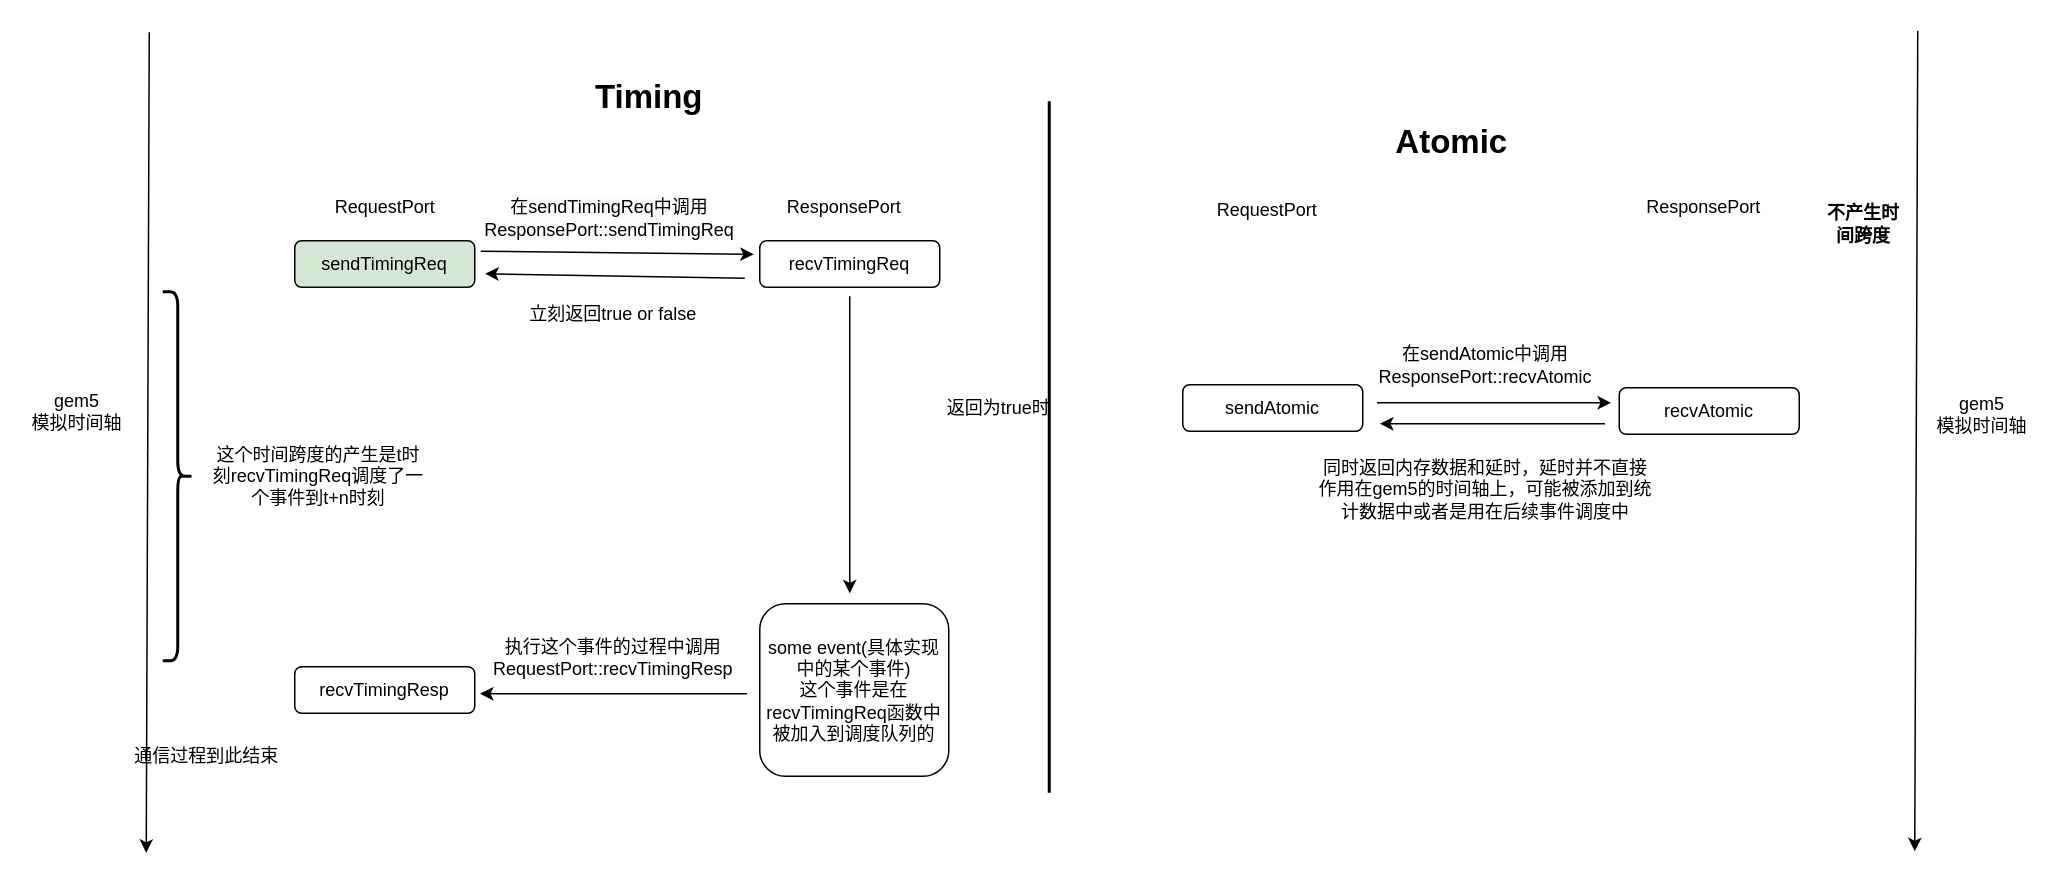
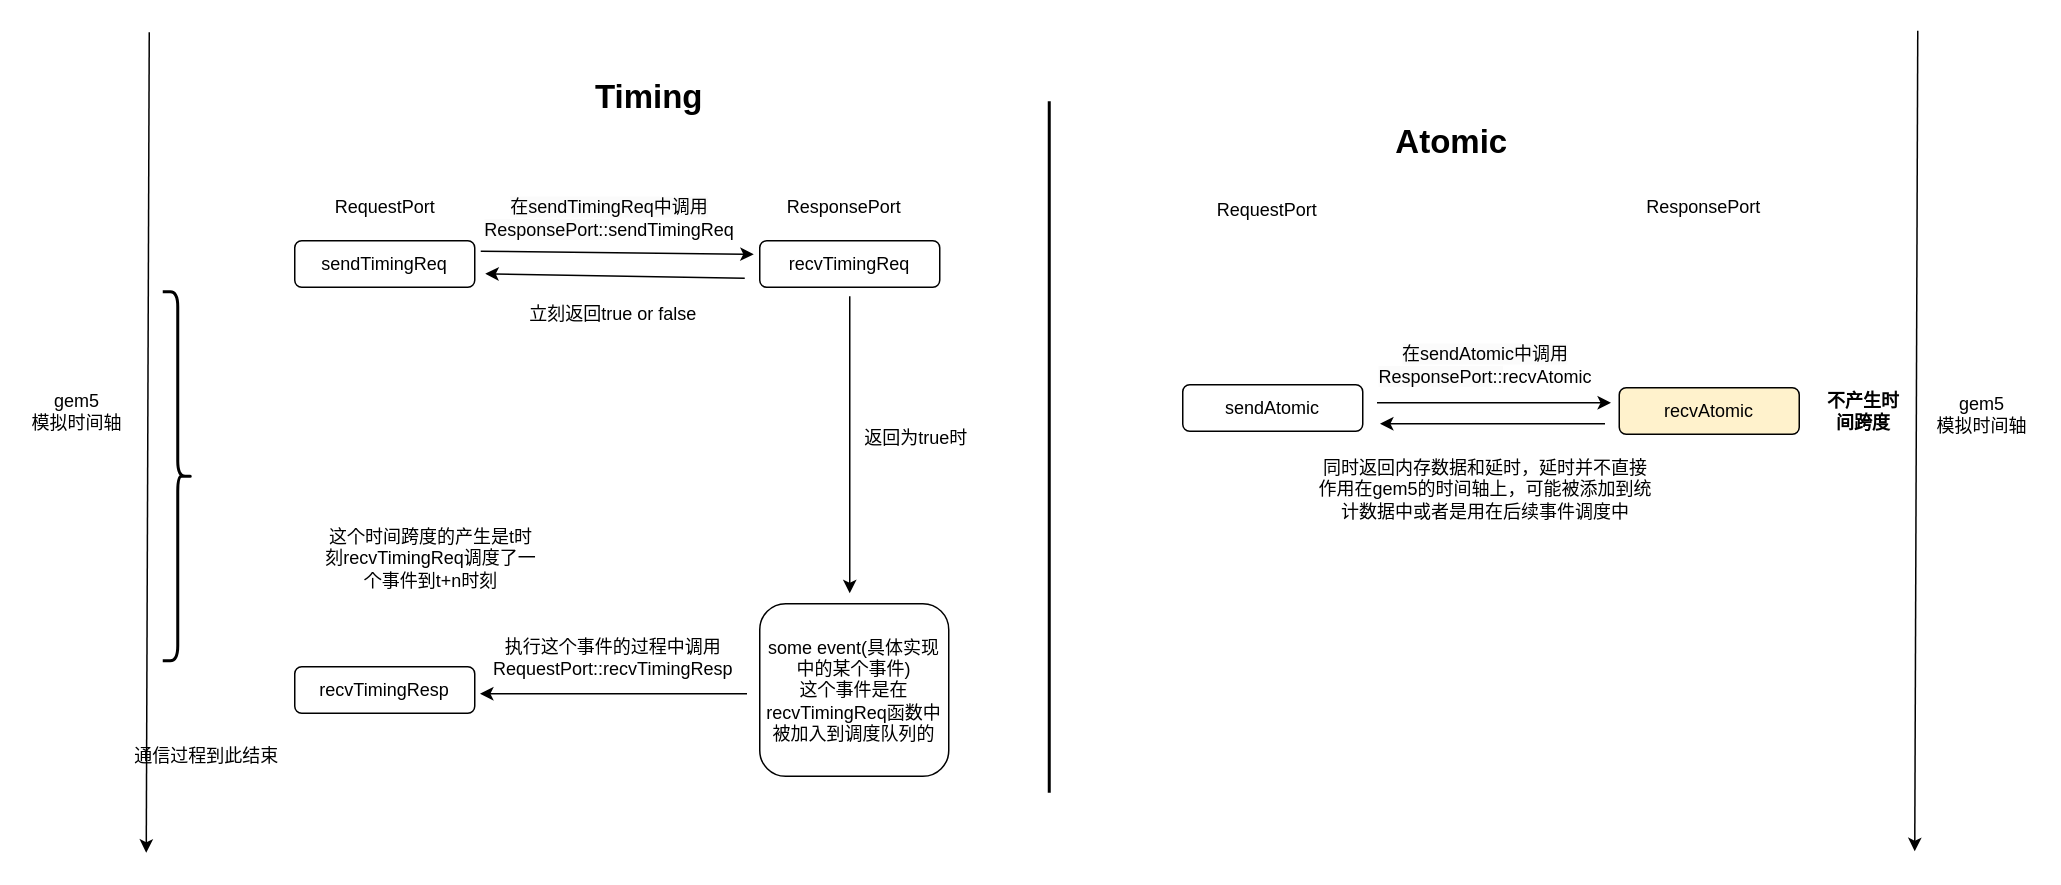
(1864, 224) -> (1864, 412)
(385, 264) -> (385, 264)
(999, 408) -> (917, 438)
(1709, 411) -> (1709, 411)
(319, 476) -> (431, 559)
